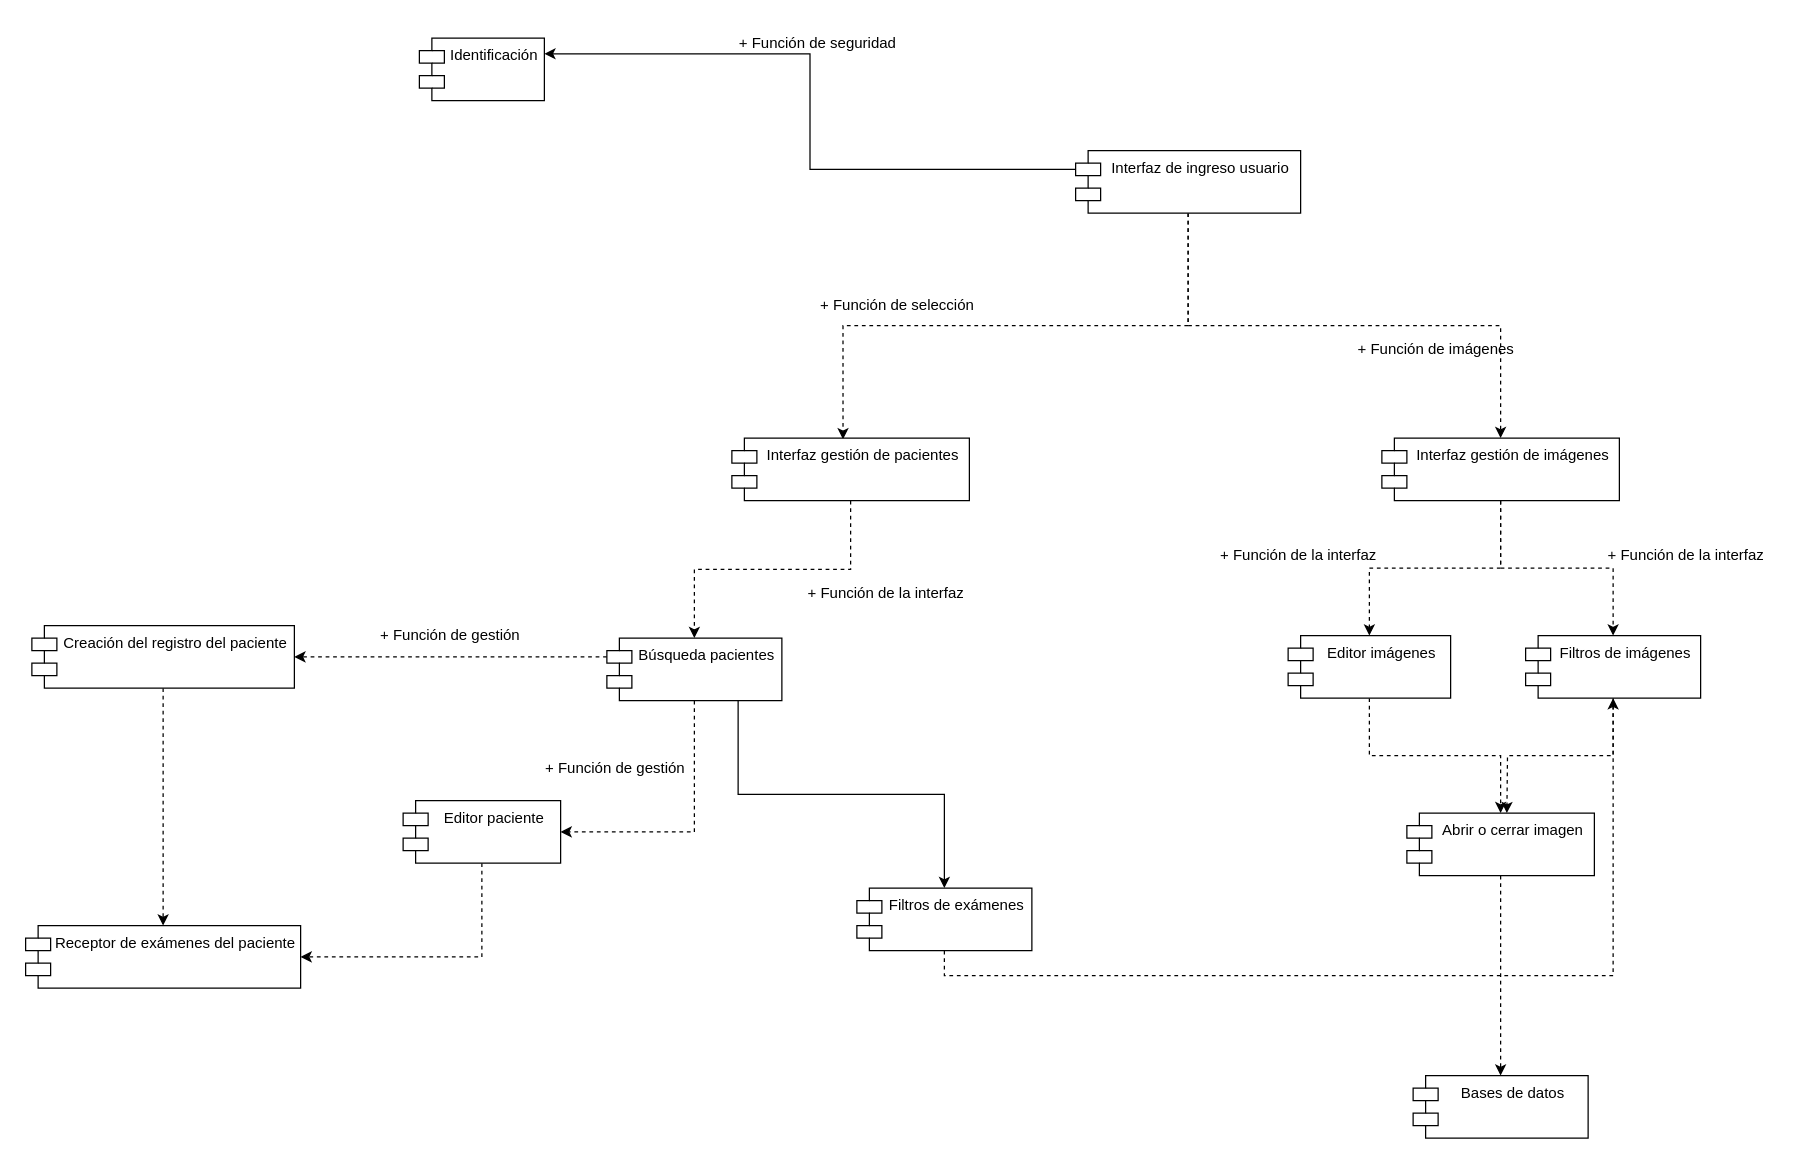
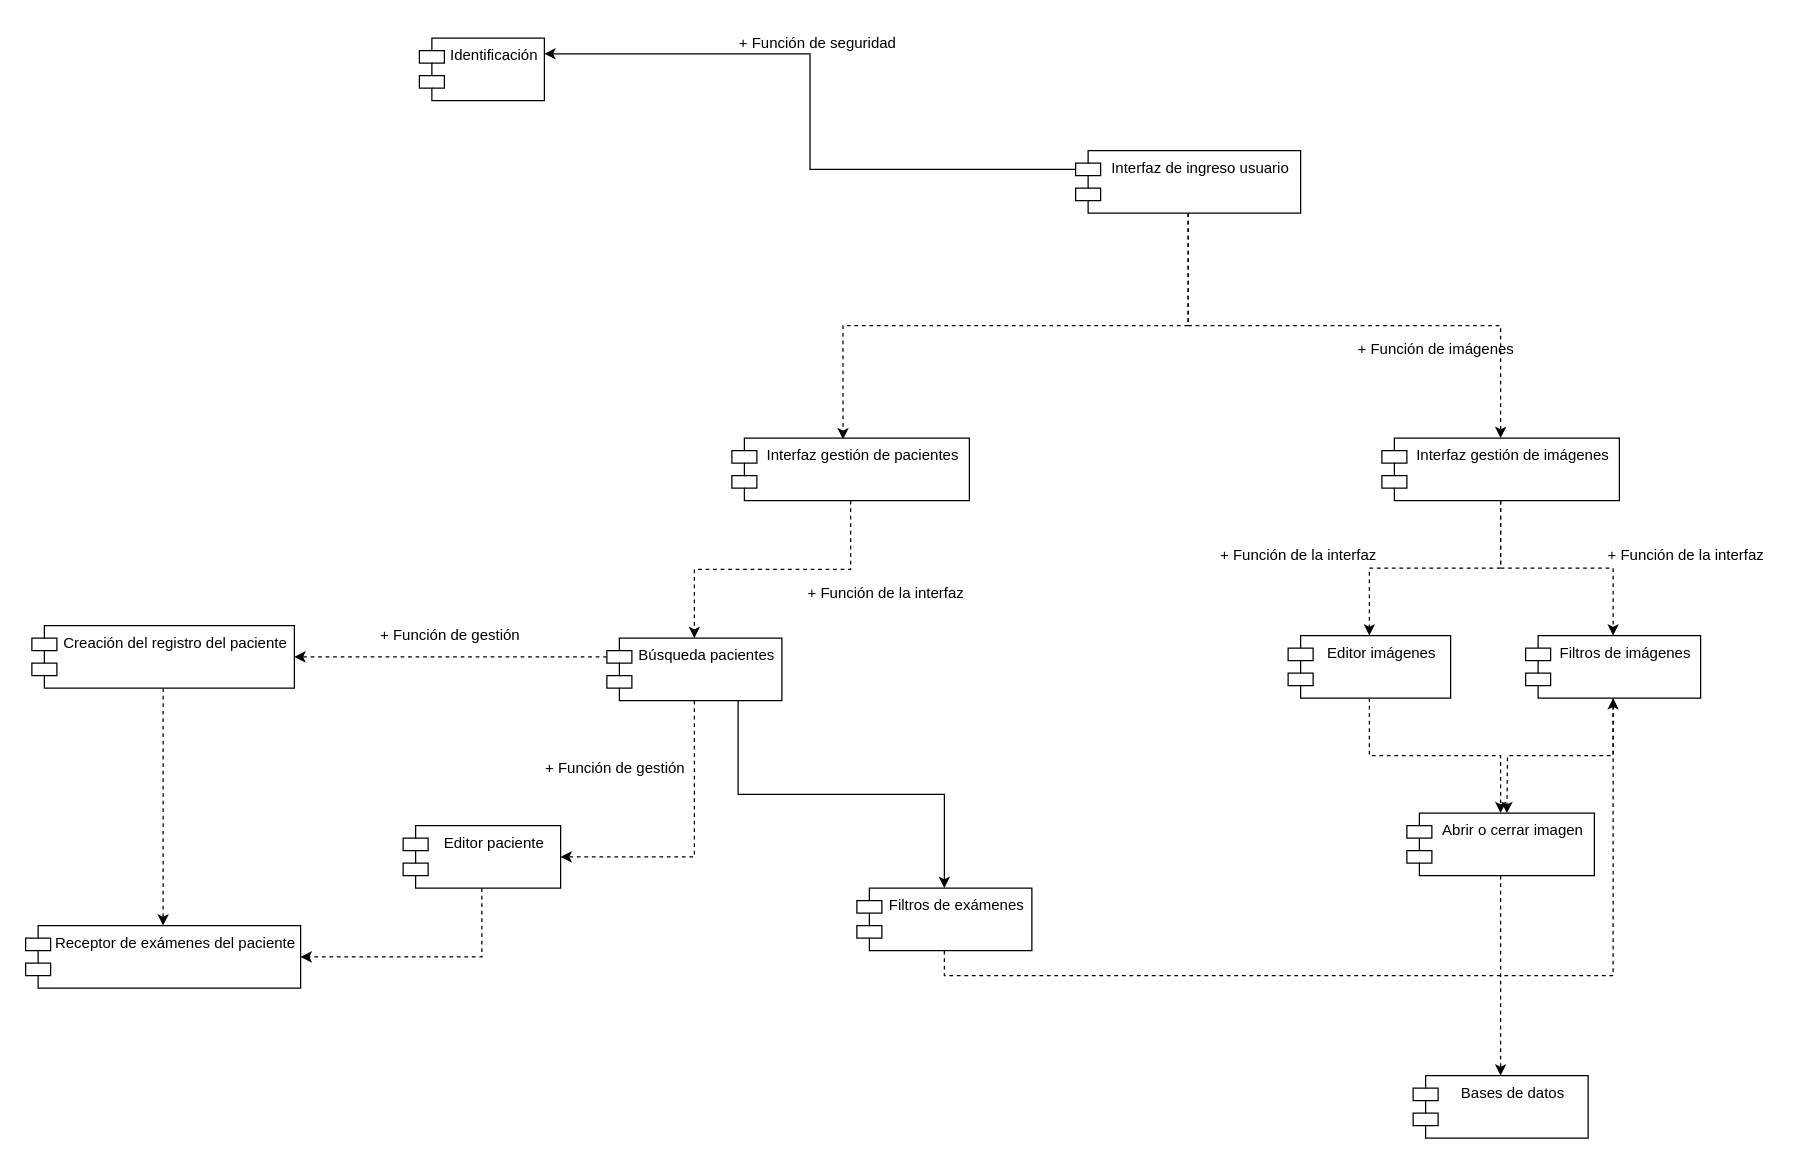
(907, 304) -> none
(482, 832) -> (482, 857)
